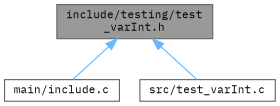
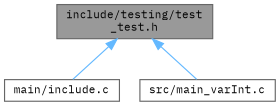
(135, 22) -> (135, 22)
(208, 90) -> (208, 90)
